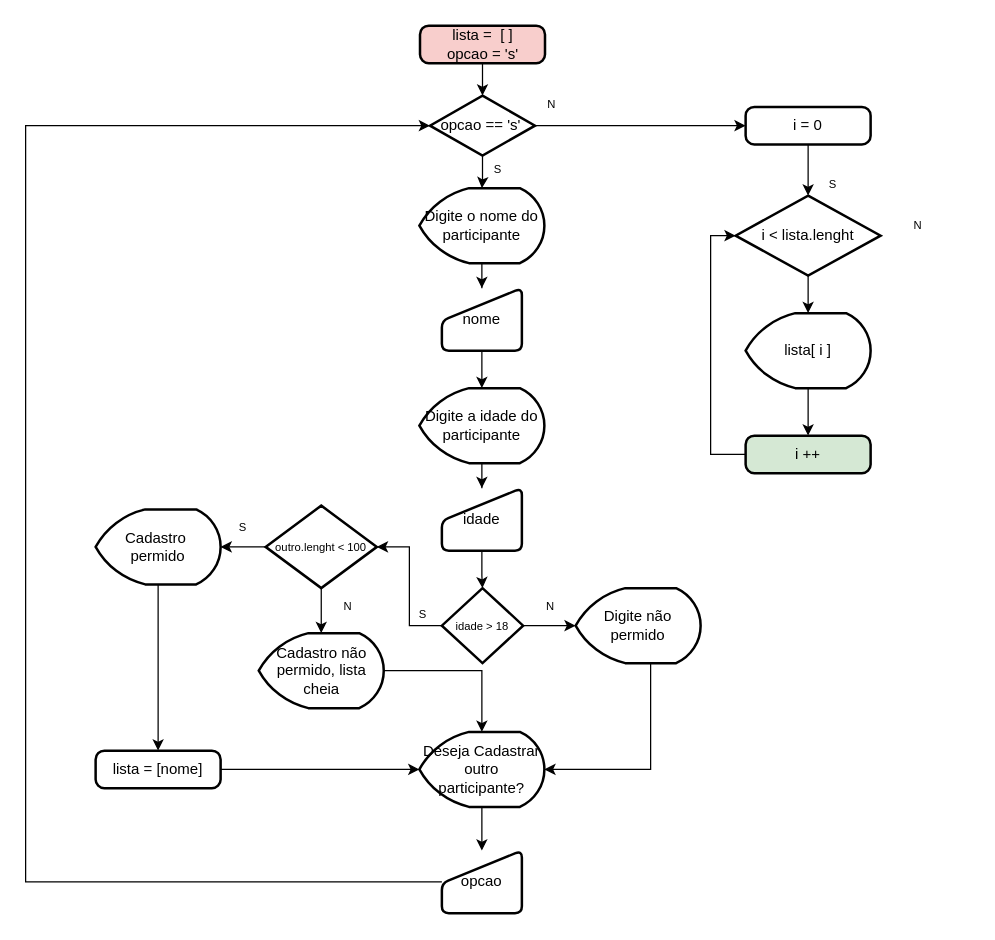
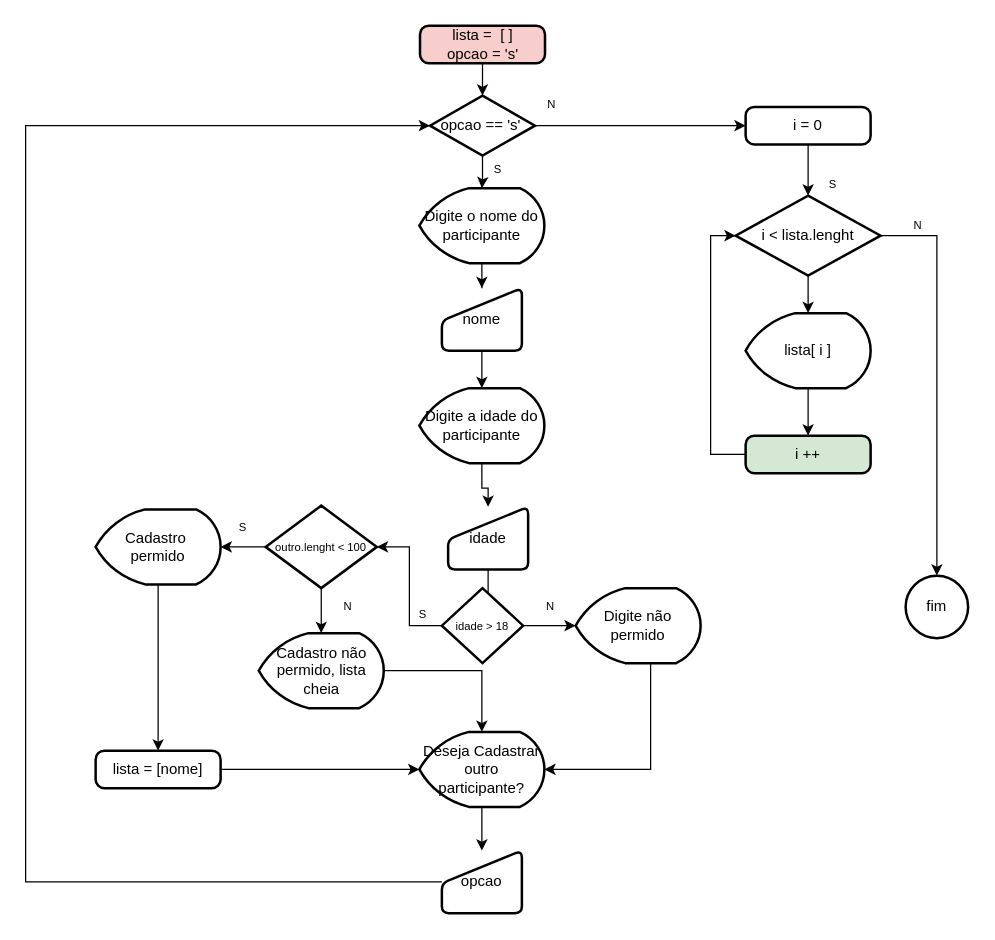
none -> (937, 374)
(482, 519) -> (488, 538)
none -> (937, 607)
